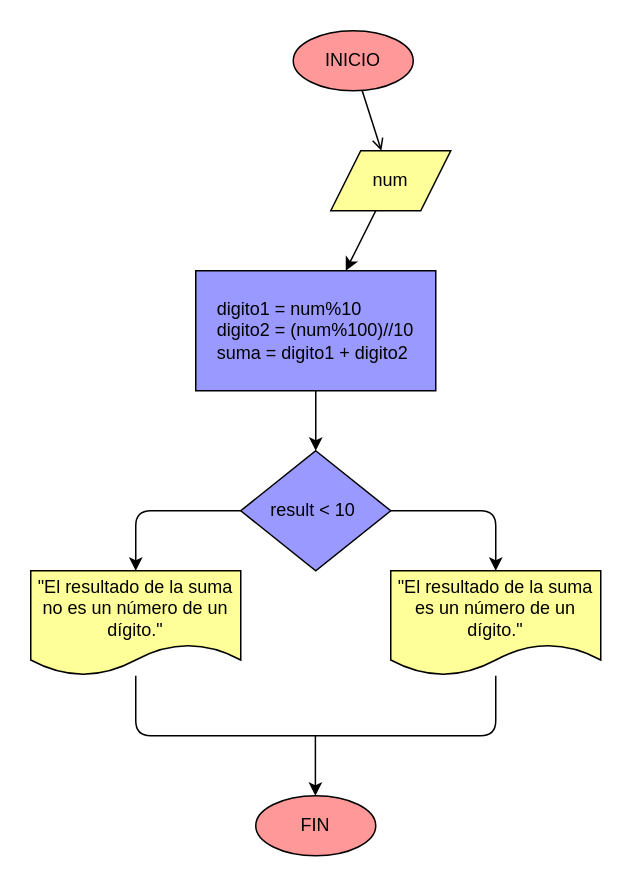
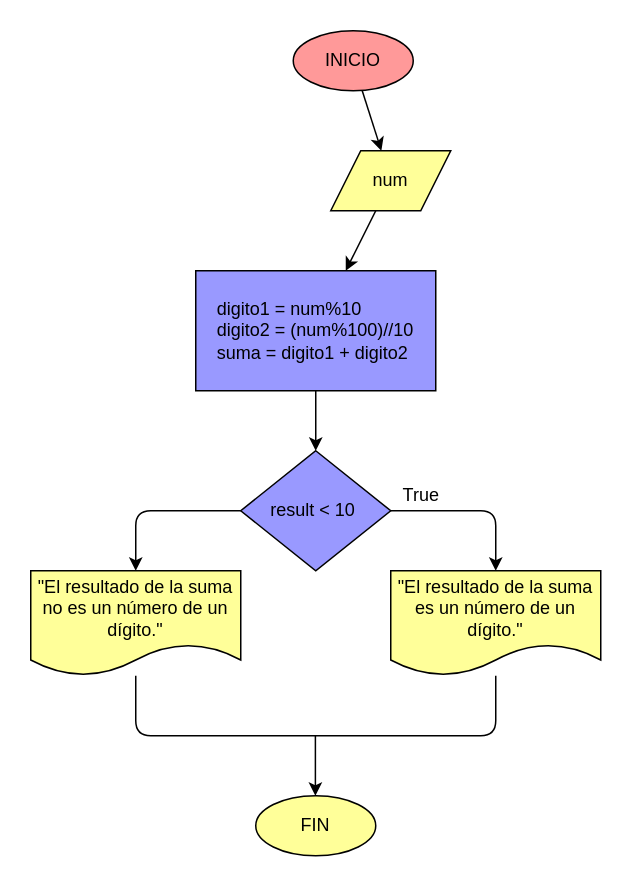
(379, 142) -> (378, 140)
none -> (421, 496)
(316, 826) -> (316, 826)
